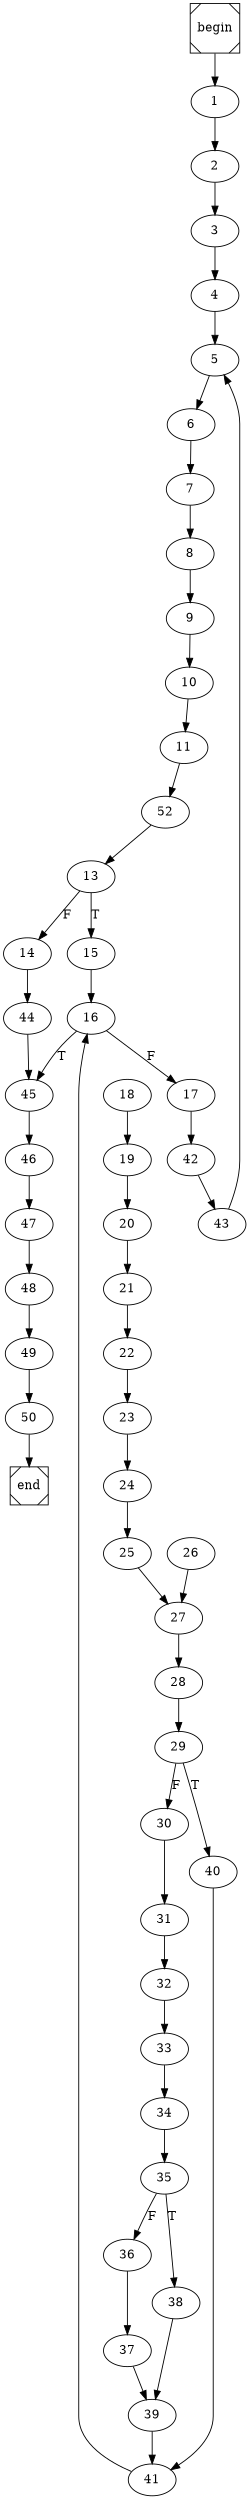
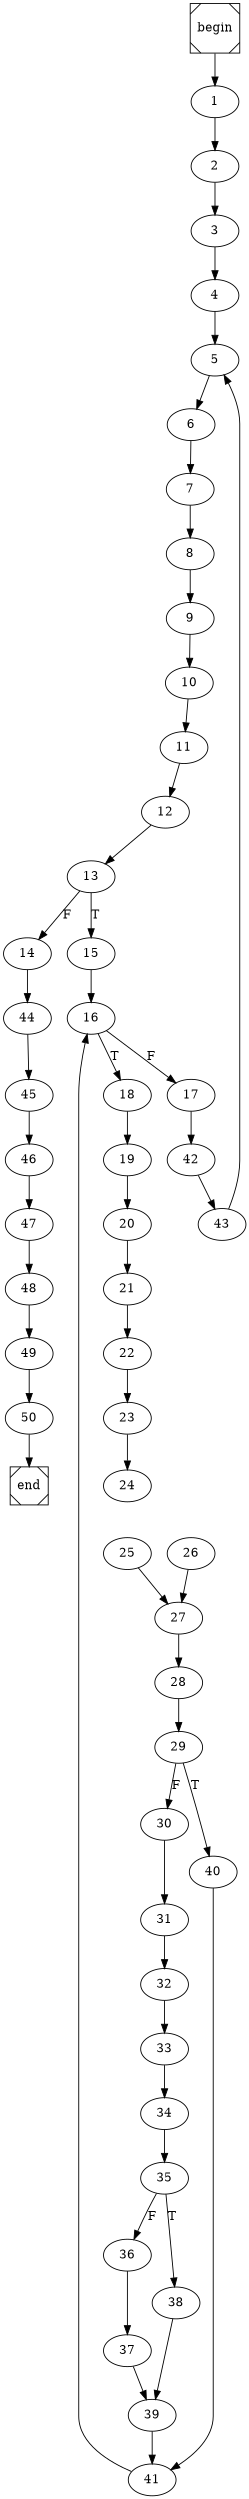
(165, 812) -> (165, 812)
(57, 1050) -> (107, 1053)
(127, 1515) -> none
